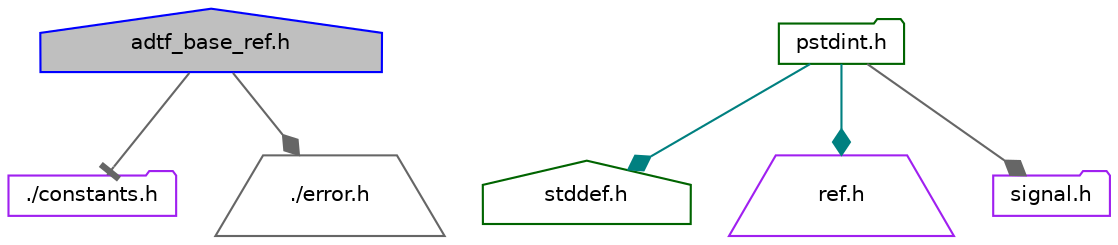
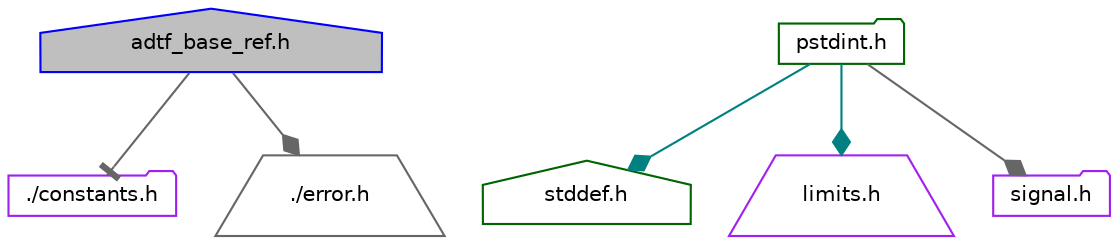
(841, 196) -> (841, 196)
